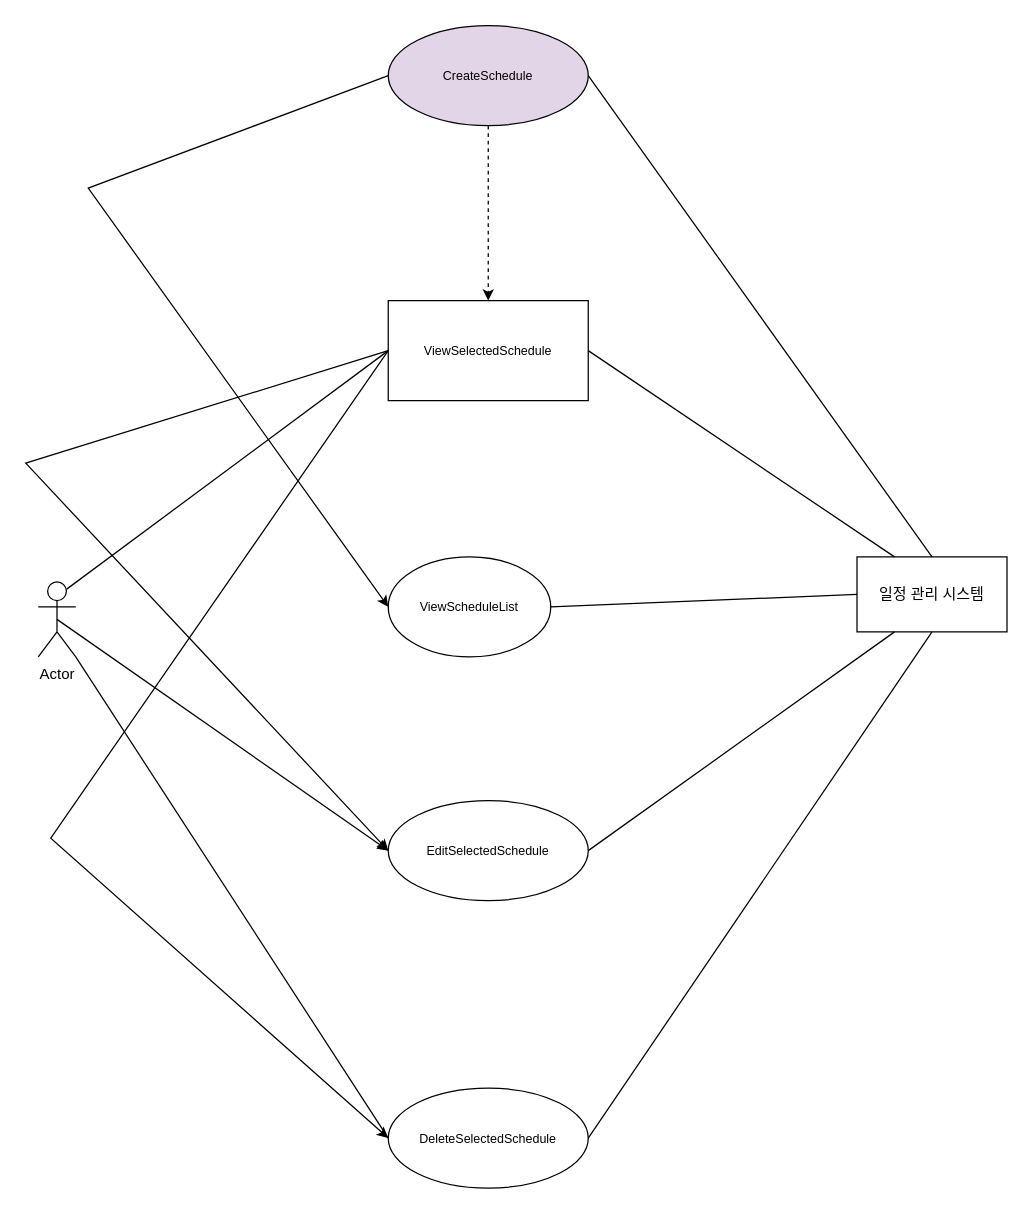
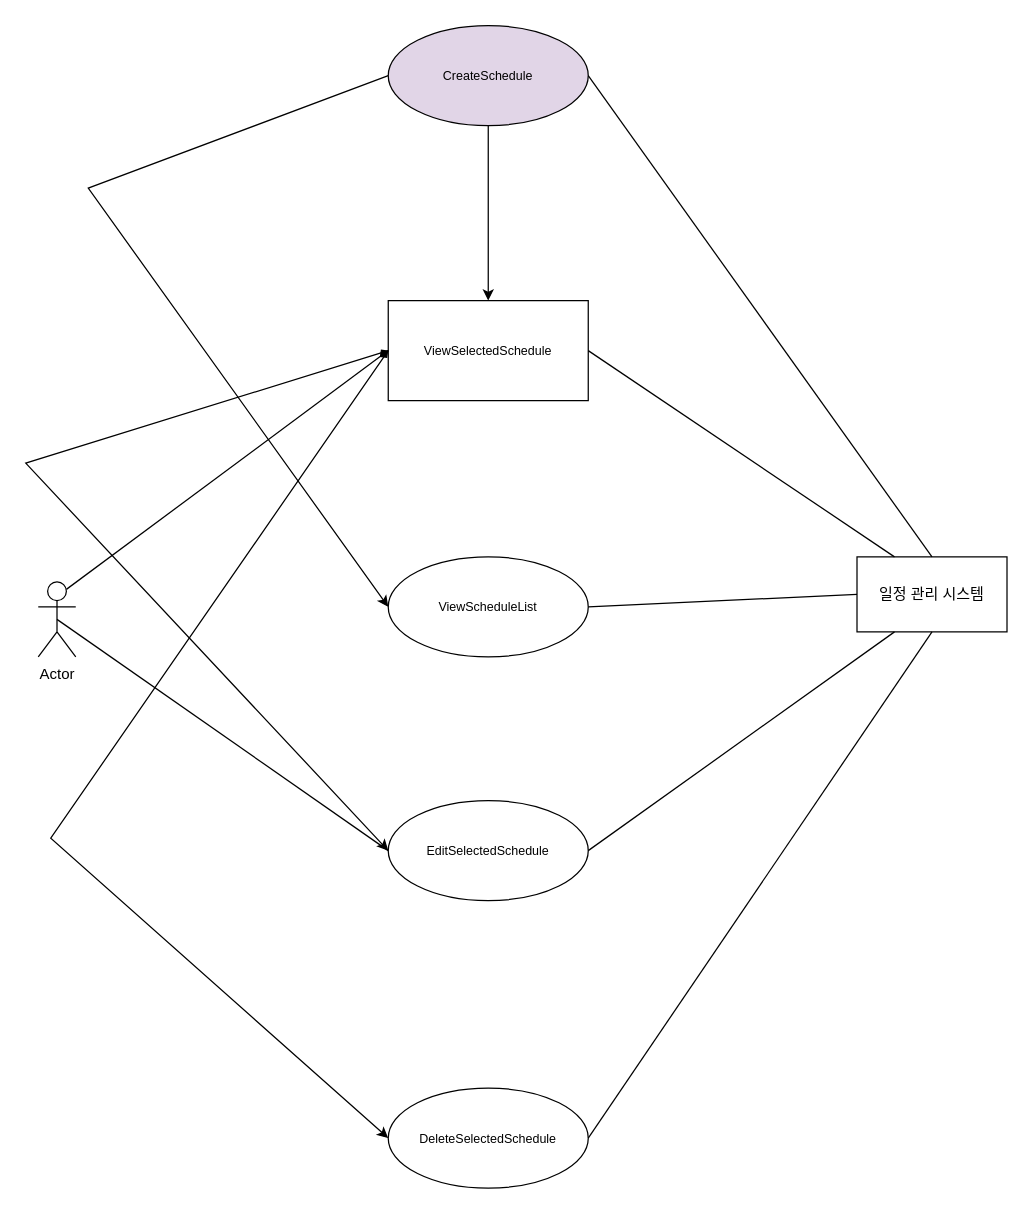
(488, 210) -> (488, 210)
(382, 355) -> (380, 357)
(469, 607) -> (488, 607)
(379, 844) -> (382, 847)
(229, 894) -> none
